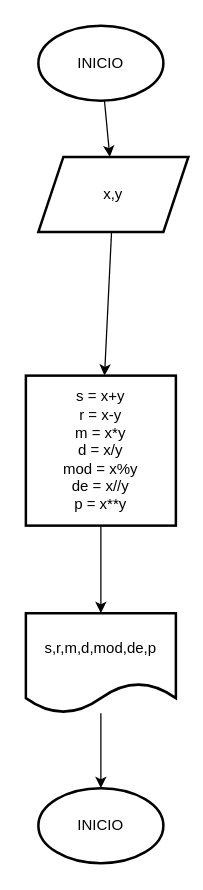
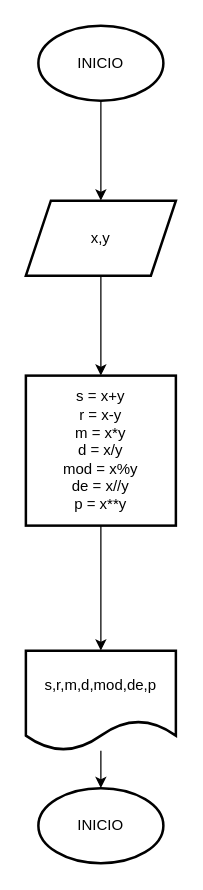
(113, 194) -> (101, 238)
(101, 663) -> (101, 701)
